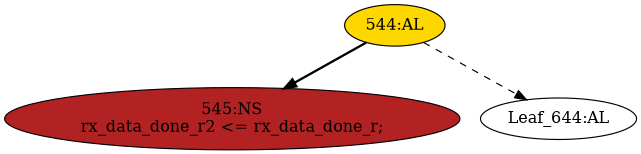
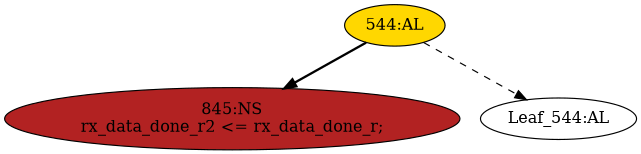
(232, 119) -> (232, 119)
(559, 119) -> (559, 119)
